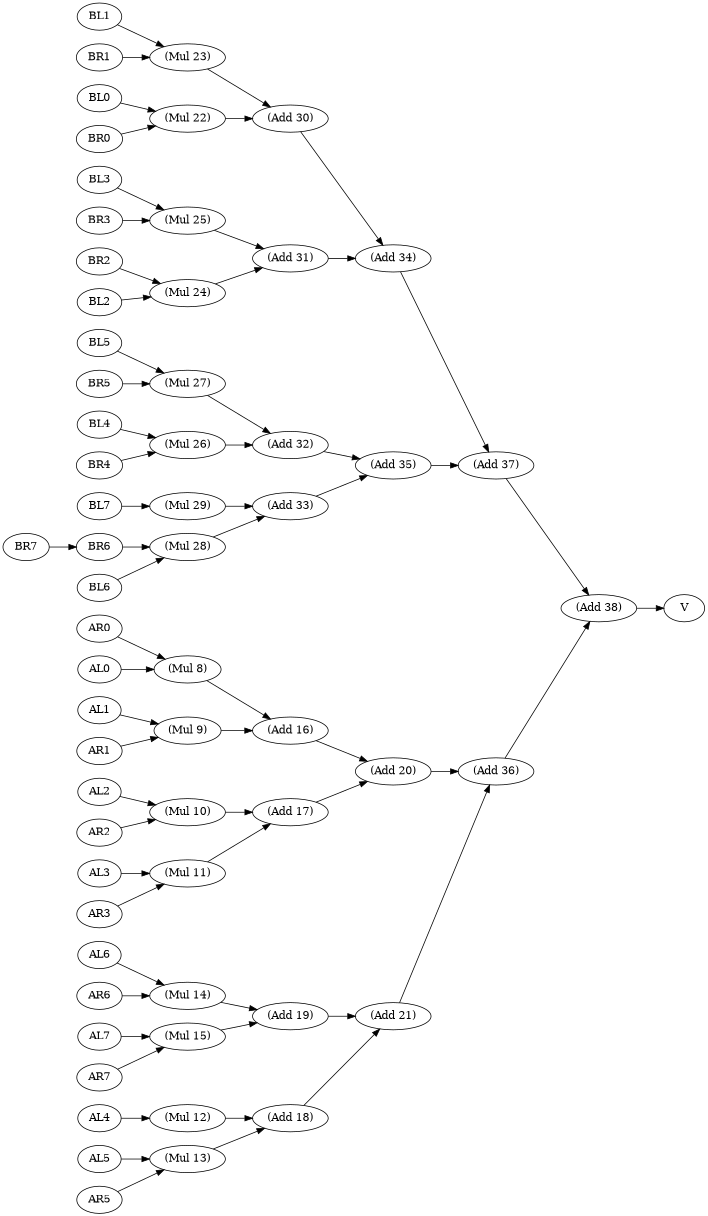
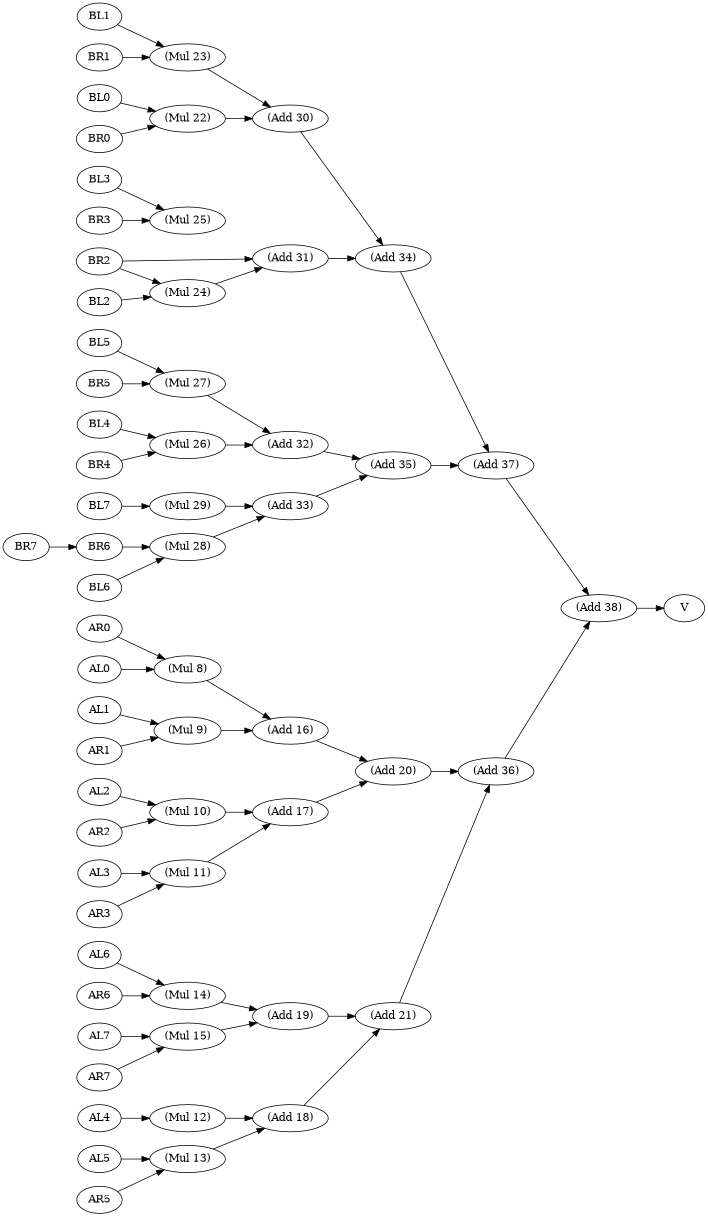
(235, 238) -> (184, 260)
